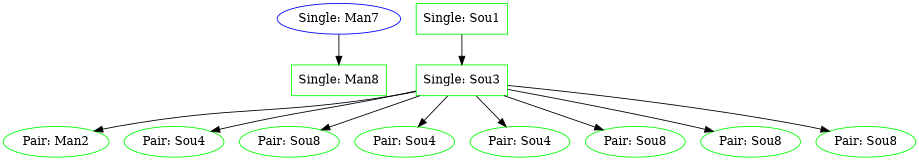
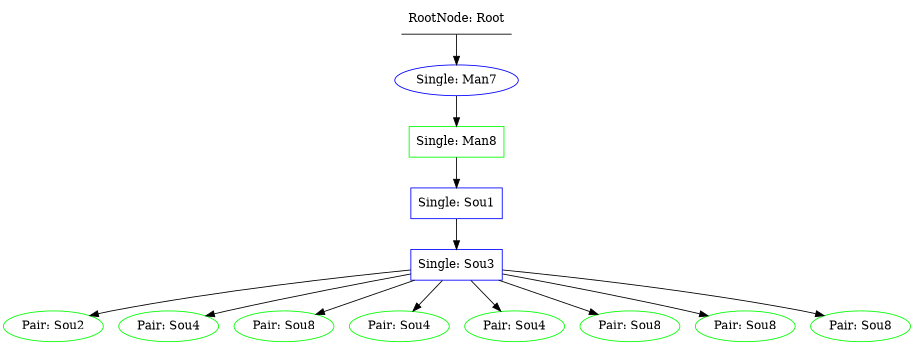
none -> (457, 19)
(462, 19) -> (457, 203)
(462, 80) -> (457, 265)
(56, 142) -> (53, 326)
none -> (457, 168)
